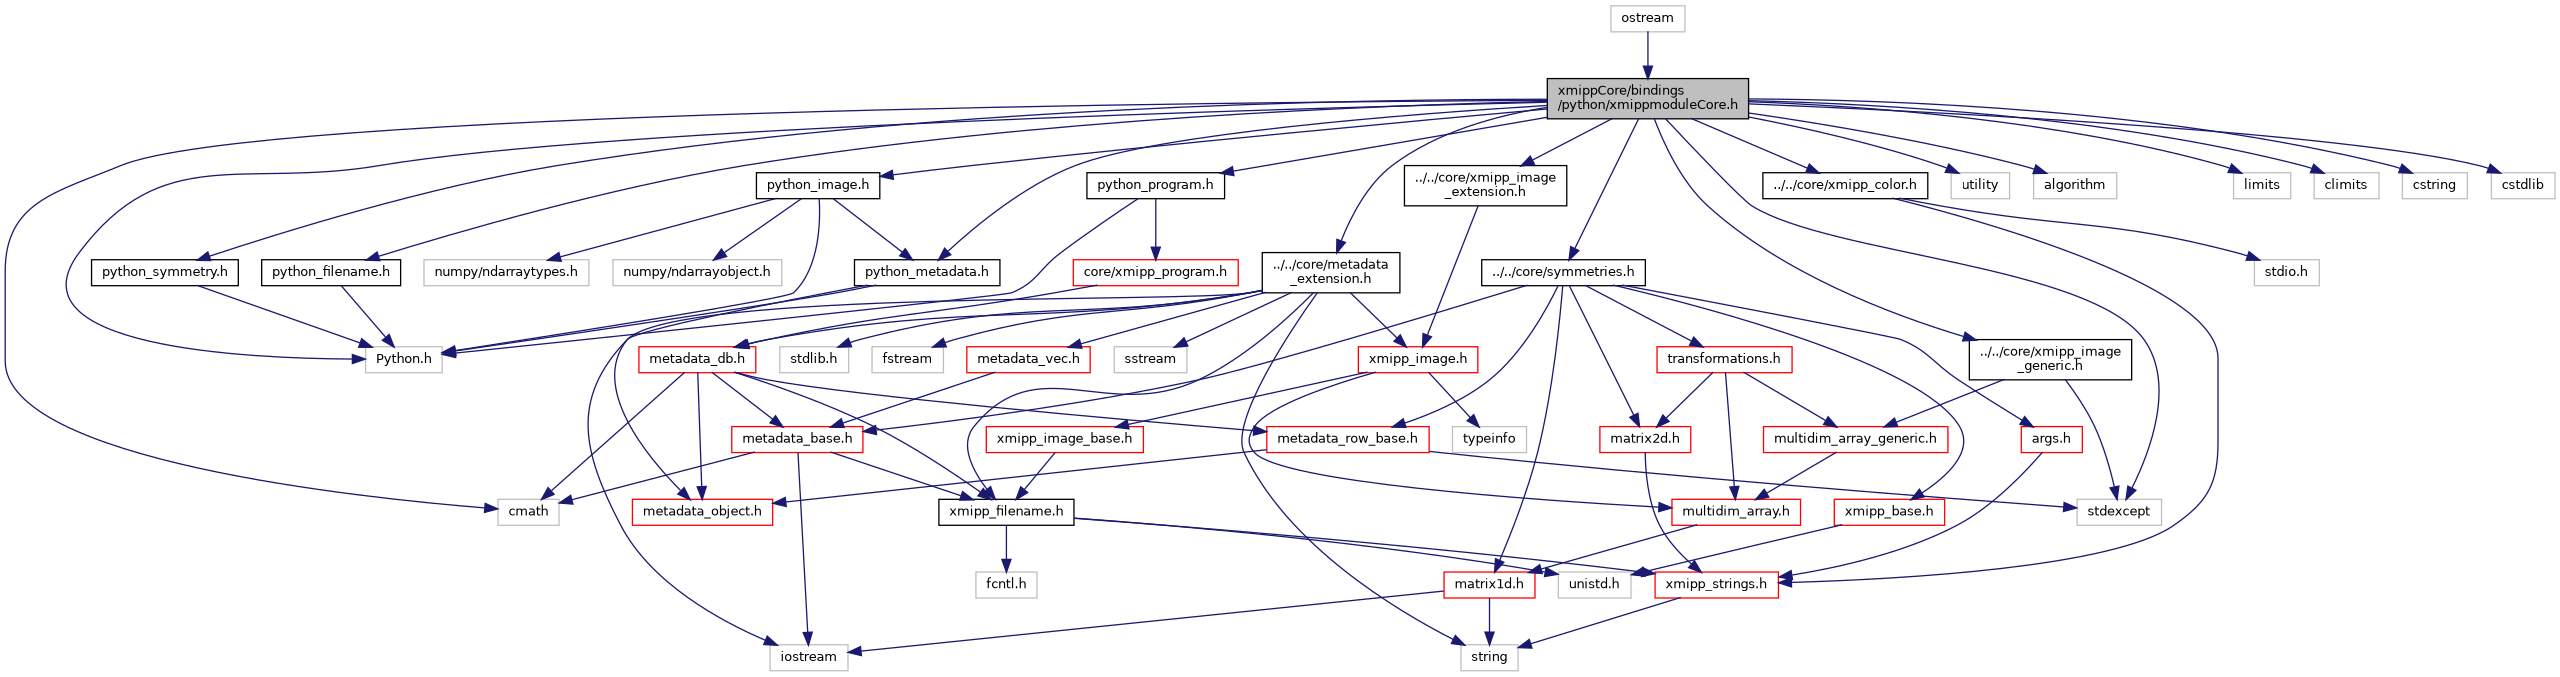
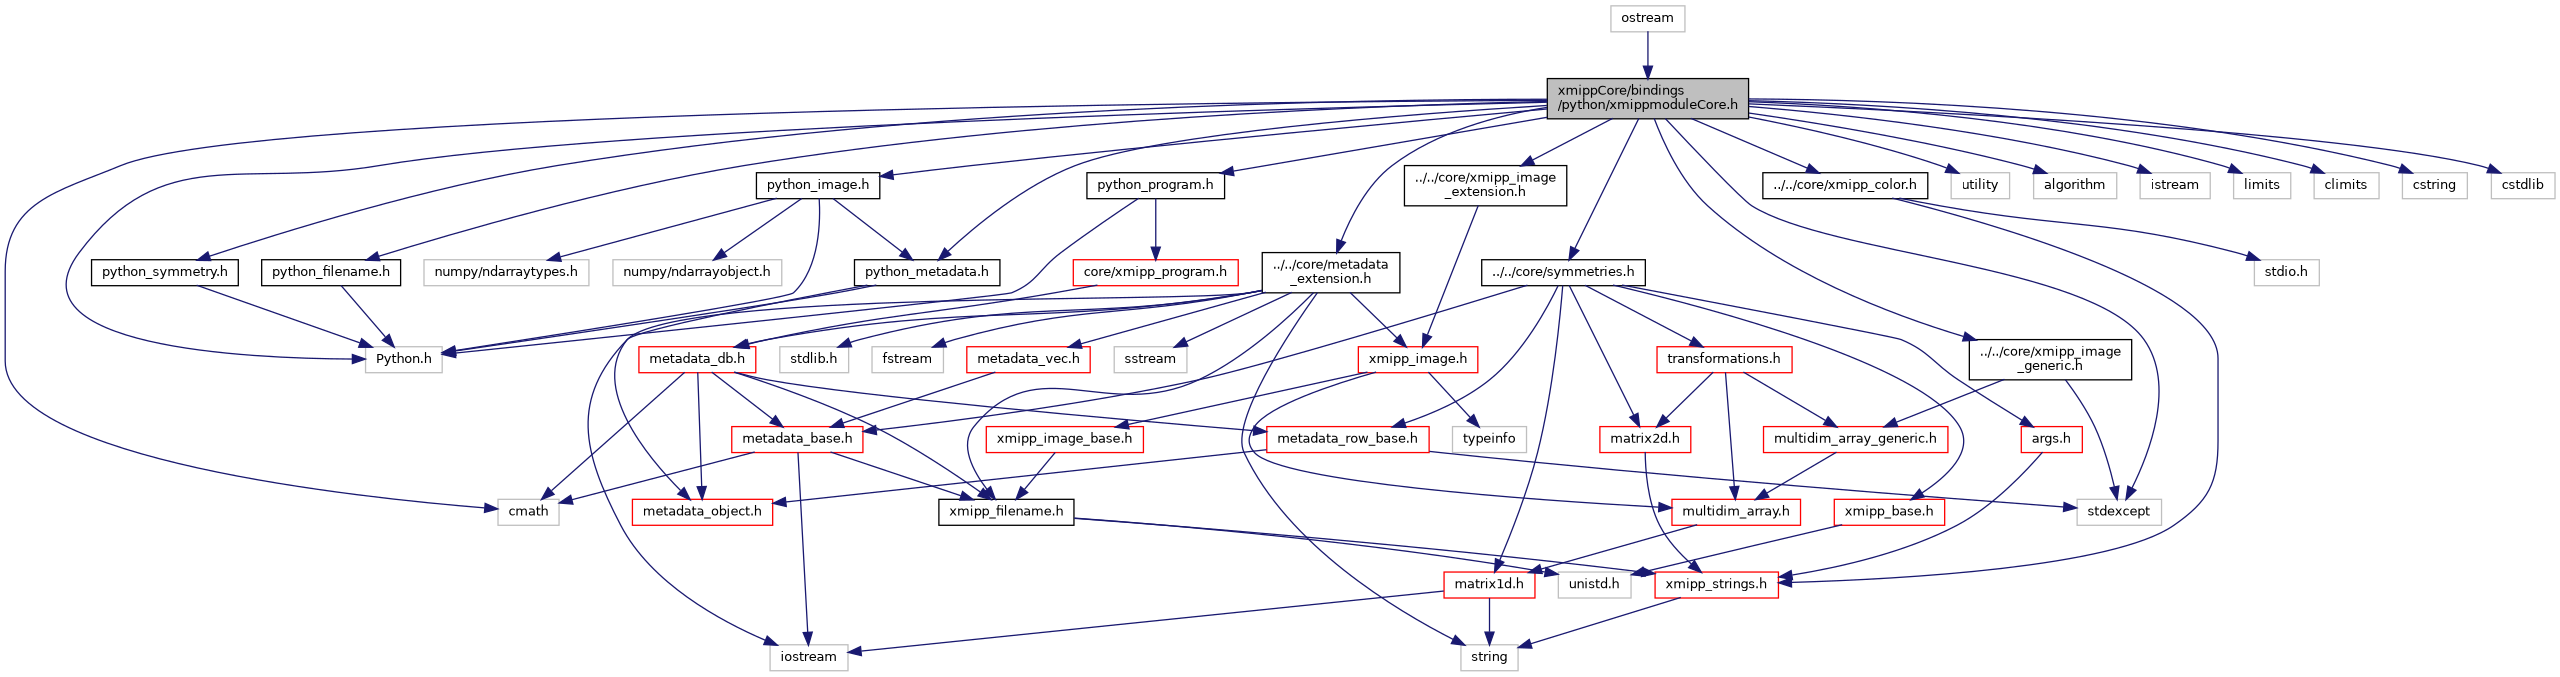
none -> (2175, 186)
(1006, 585) -> none
